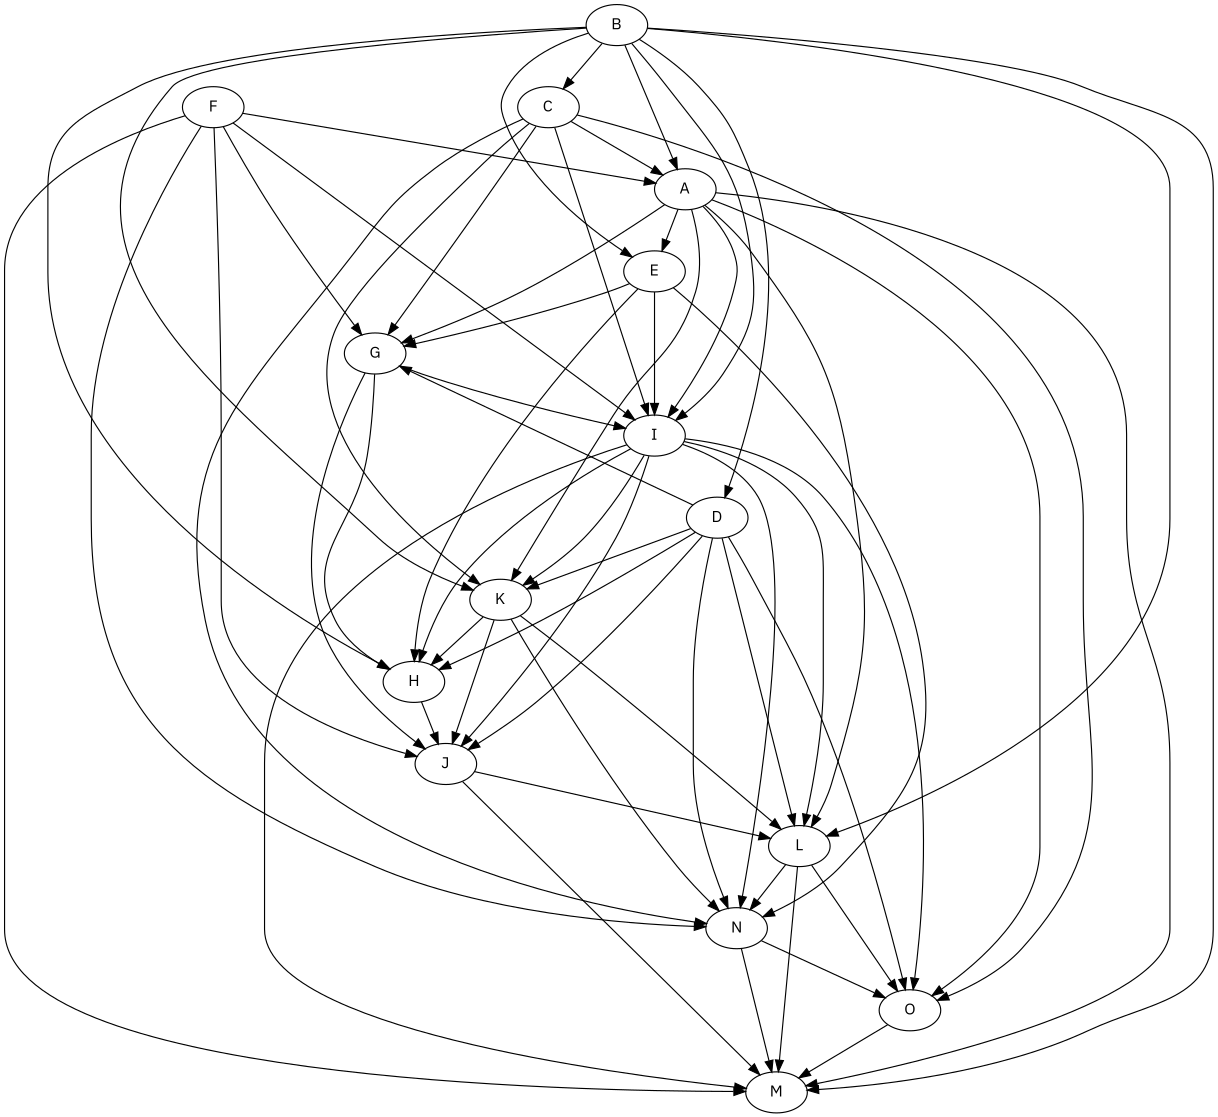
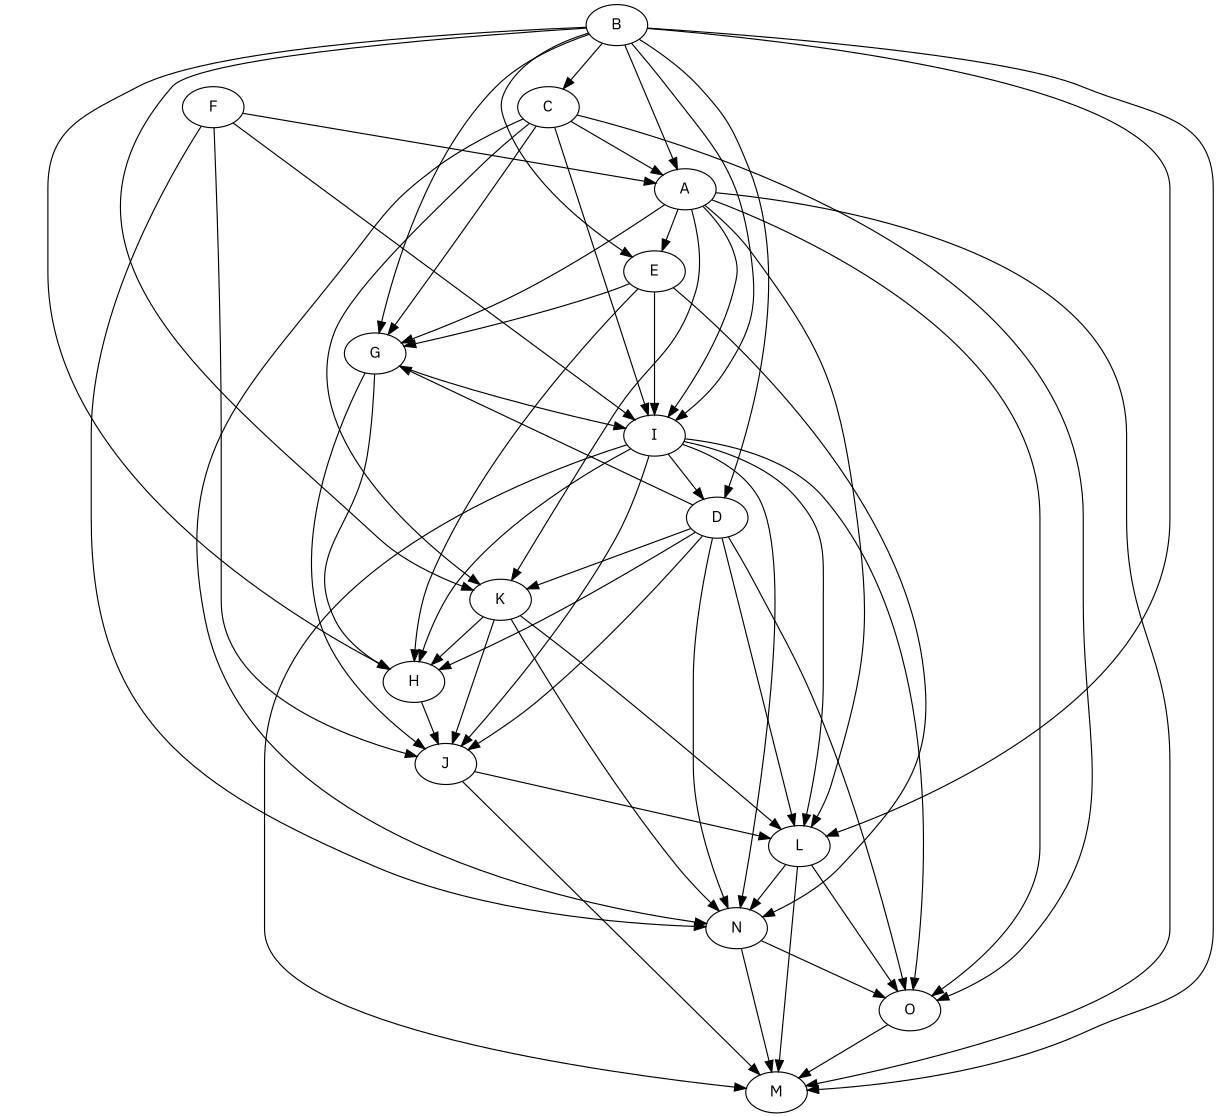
(285, 229) -> (454, 141)
(596, 524) -> (682, 472)
(5, 862) -> none
